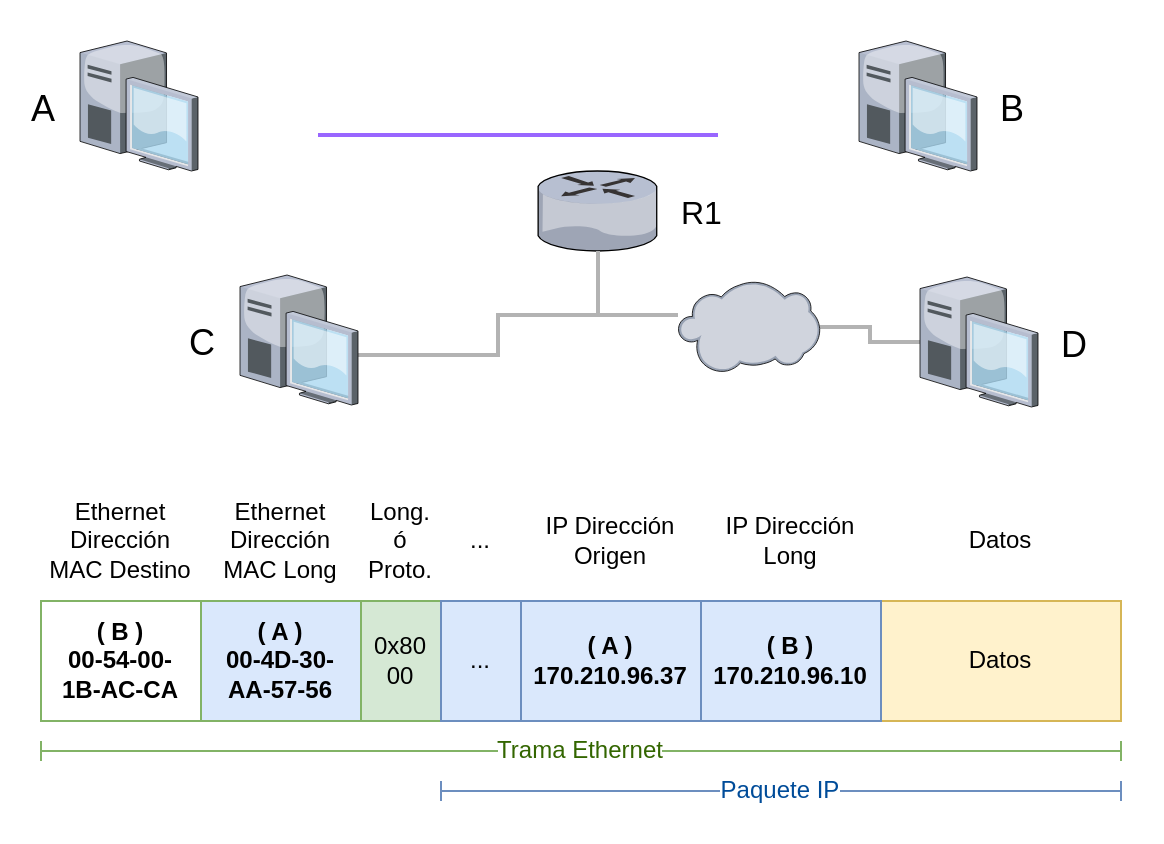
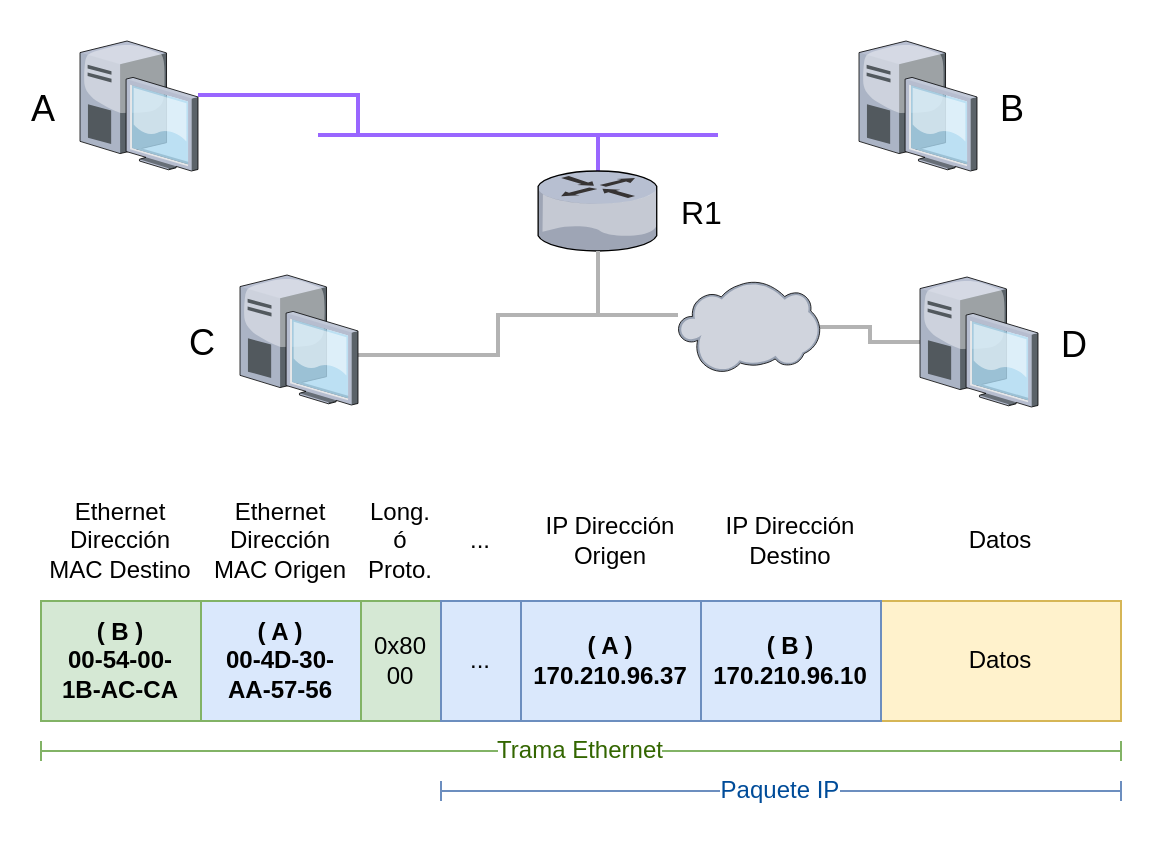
none -> (296, 95)
(281, 541) -> (281, 541)
(791, 541) -> (791, 541)
(121, 661) -> (121, 661)
